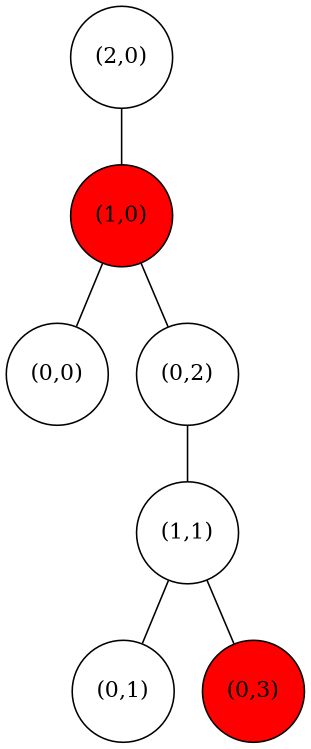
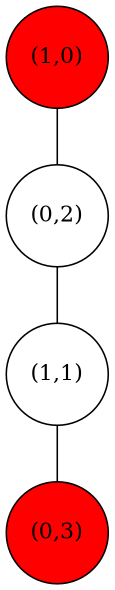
(122, 57) -> none
(57, 374) -> none
(123, 691) -> none
